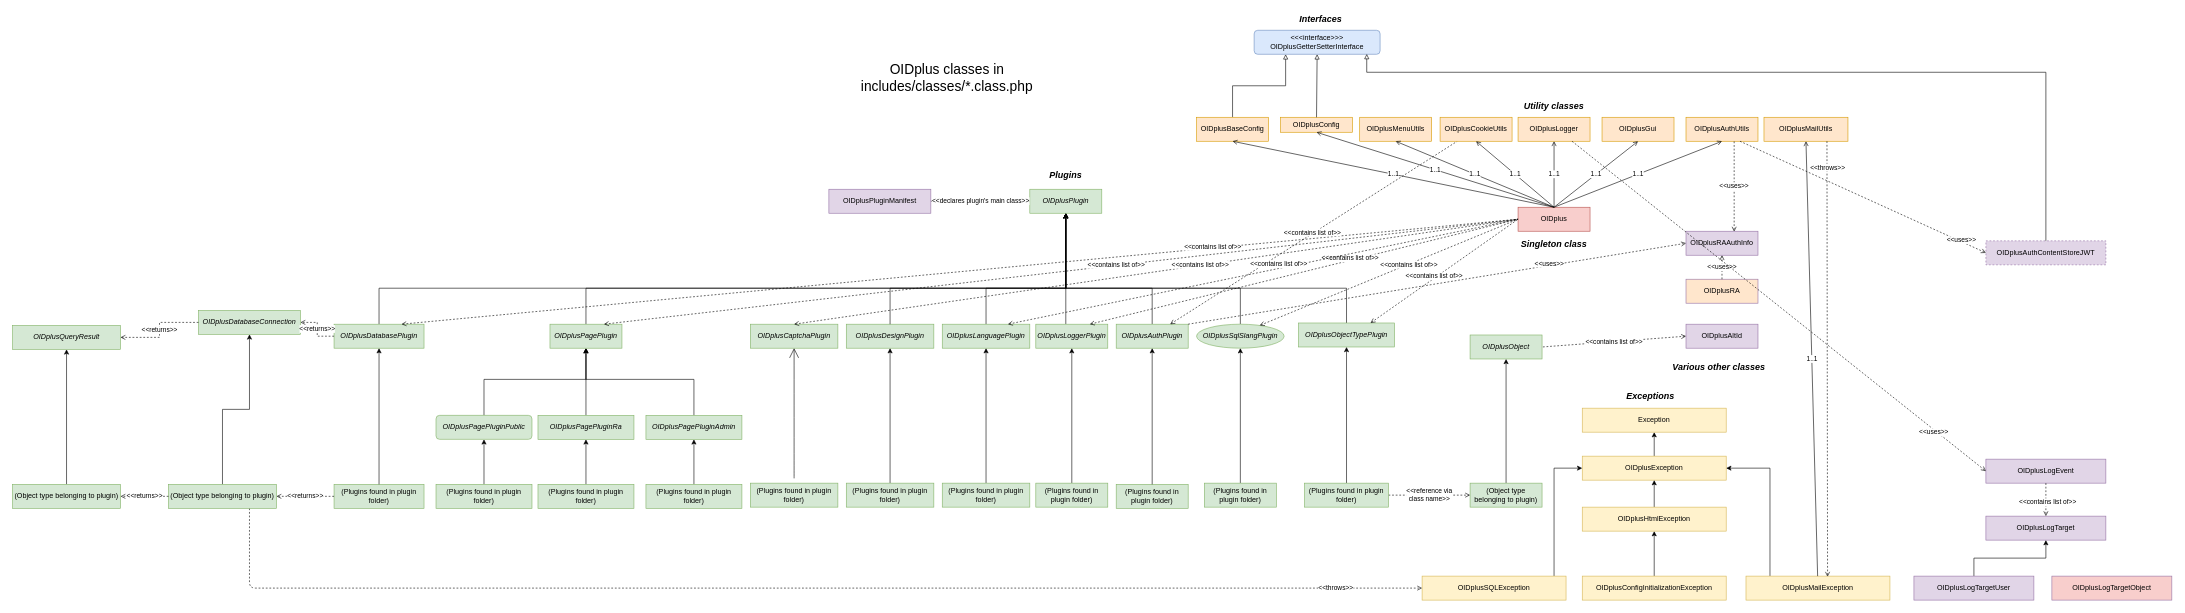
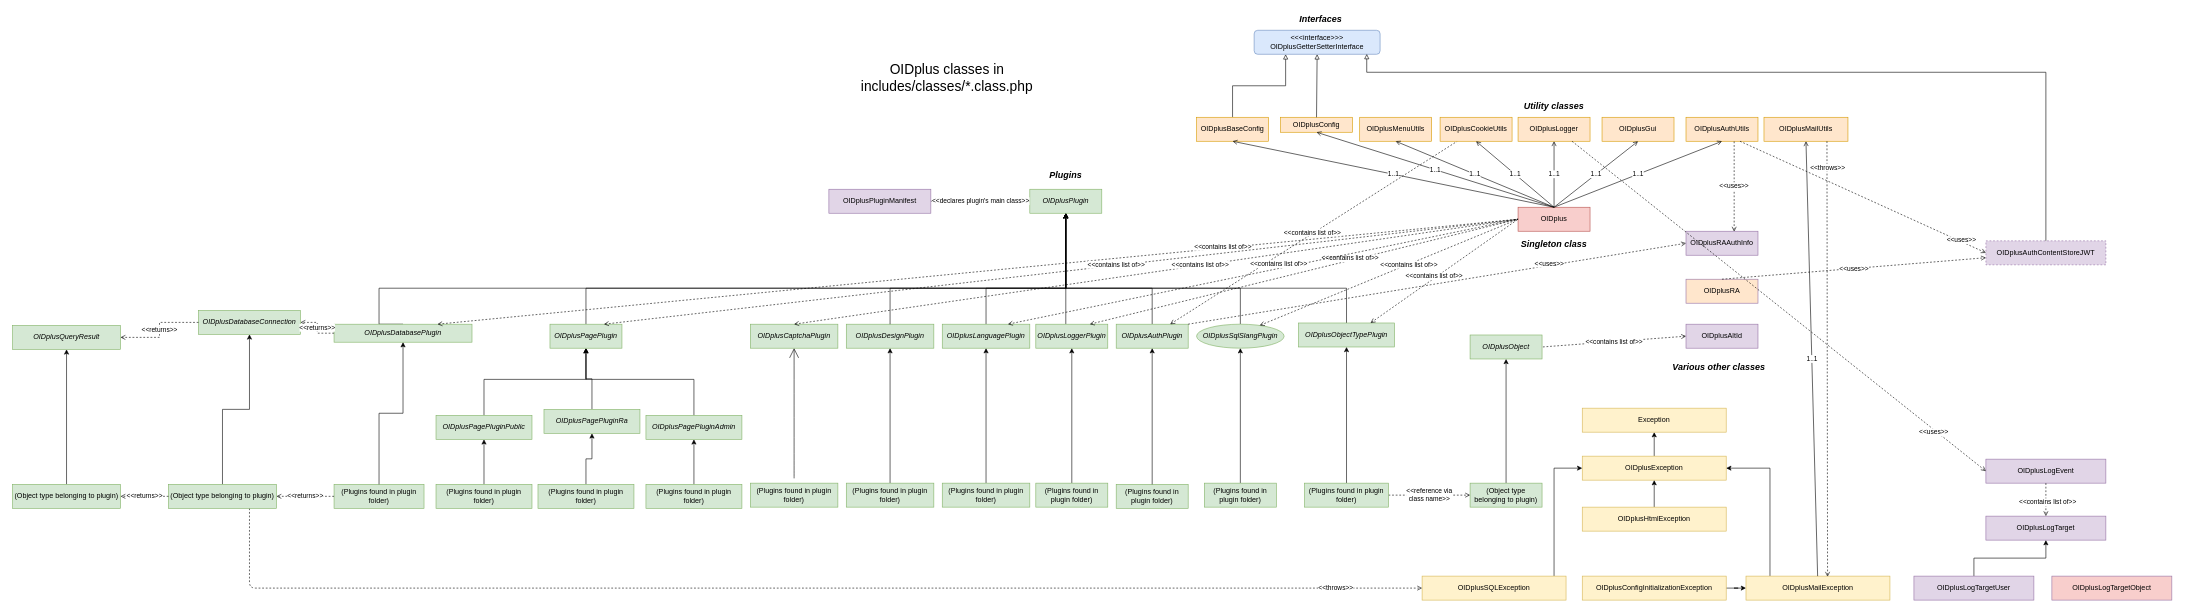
(1722, 264) -> (1854, 269)
(379, 336) -> (403, 333)
(1651, 396) -> none
(484, 428) -> (484, 428)
(586, 428) -> (592, 422)
(1655, 536) -> (1736, 588)
